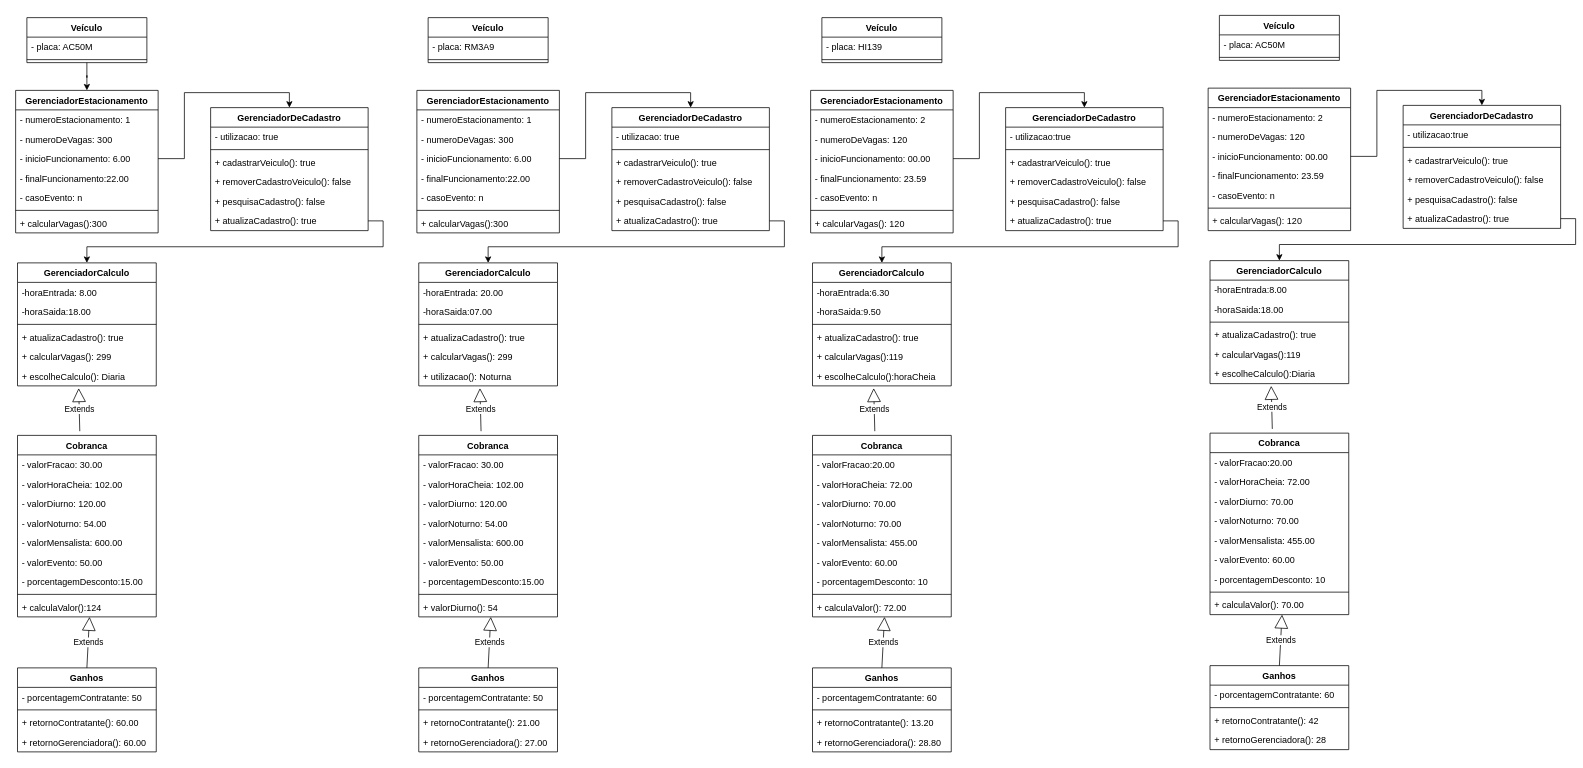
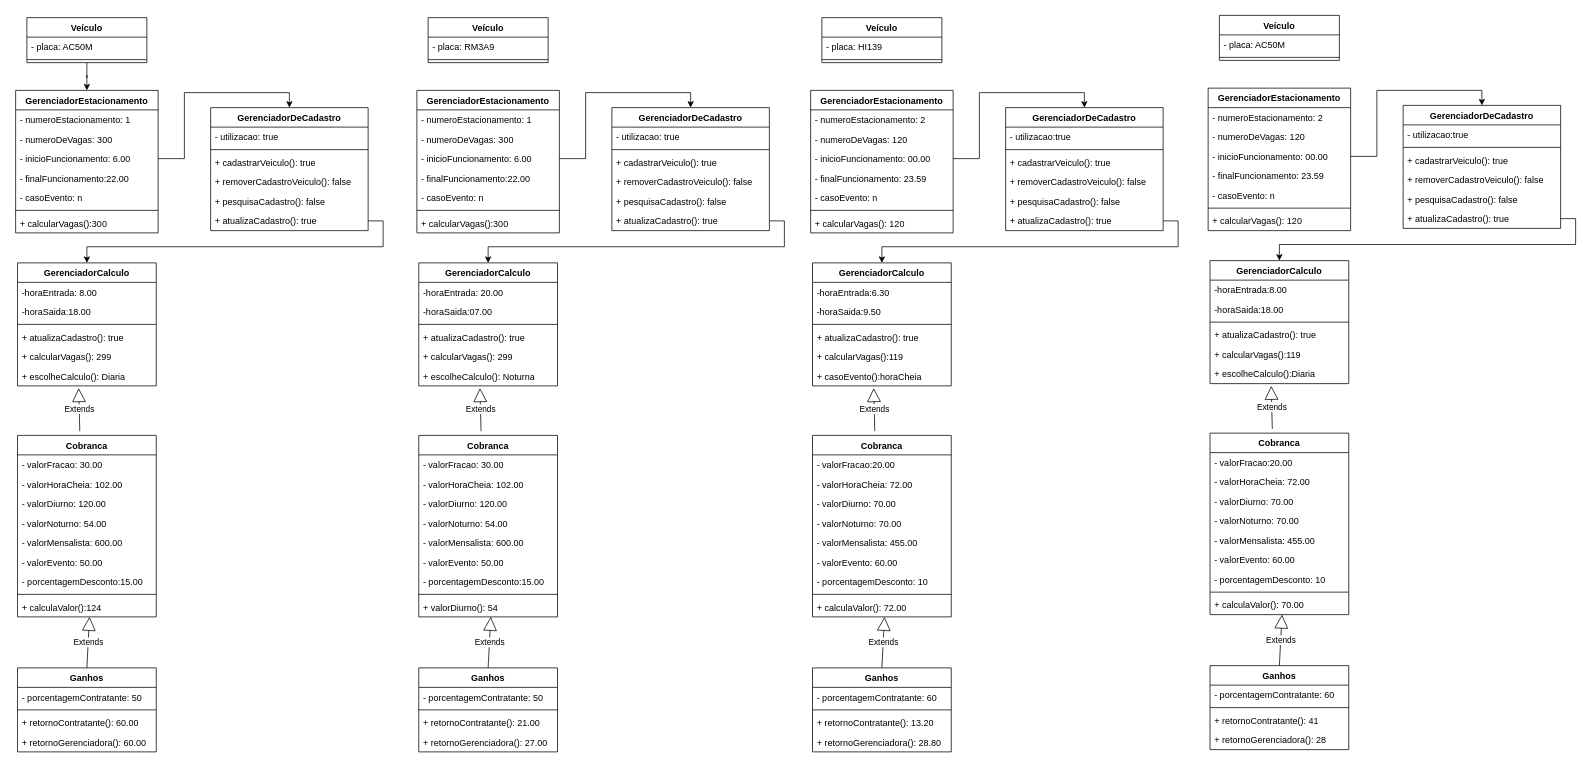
(474, 377) -> (484, 377)
(880, 377) -> (873, 377)
(1276, 721) -> (1276, 721)
